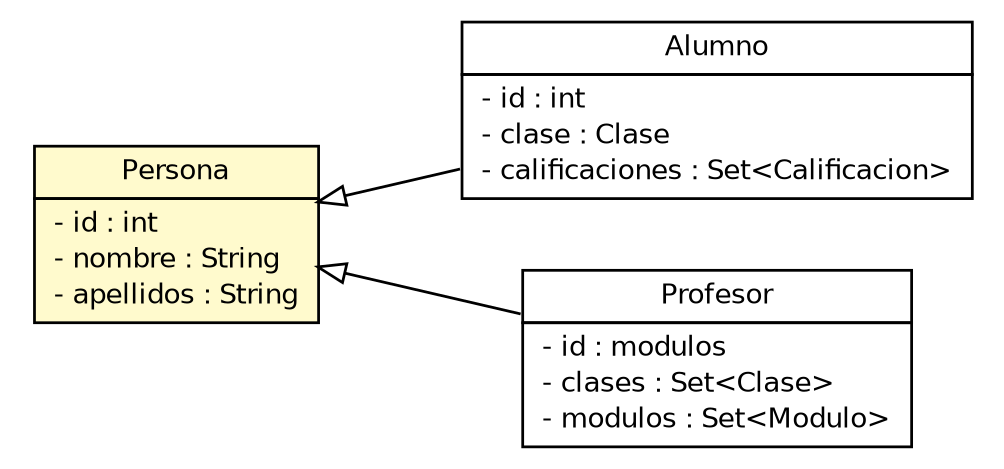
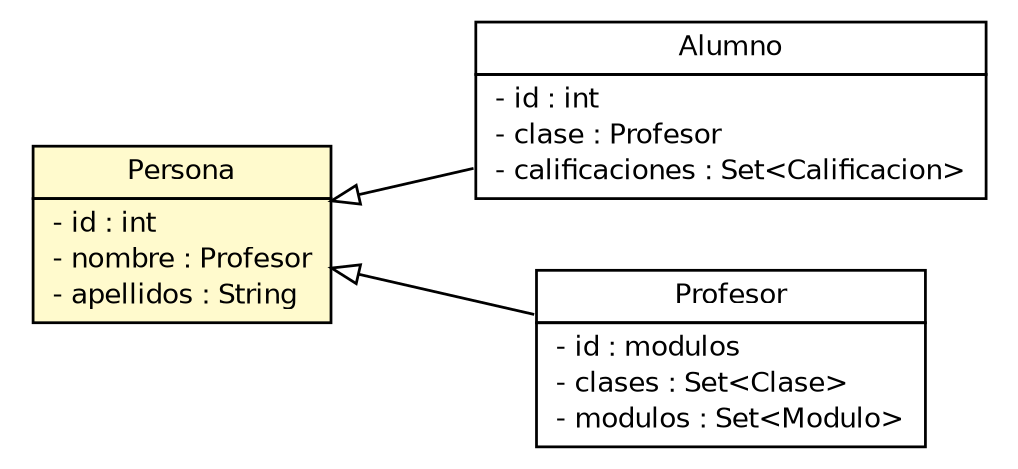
(576, 135) -> (608, 135)
(167, 259) -> (182, 259)
